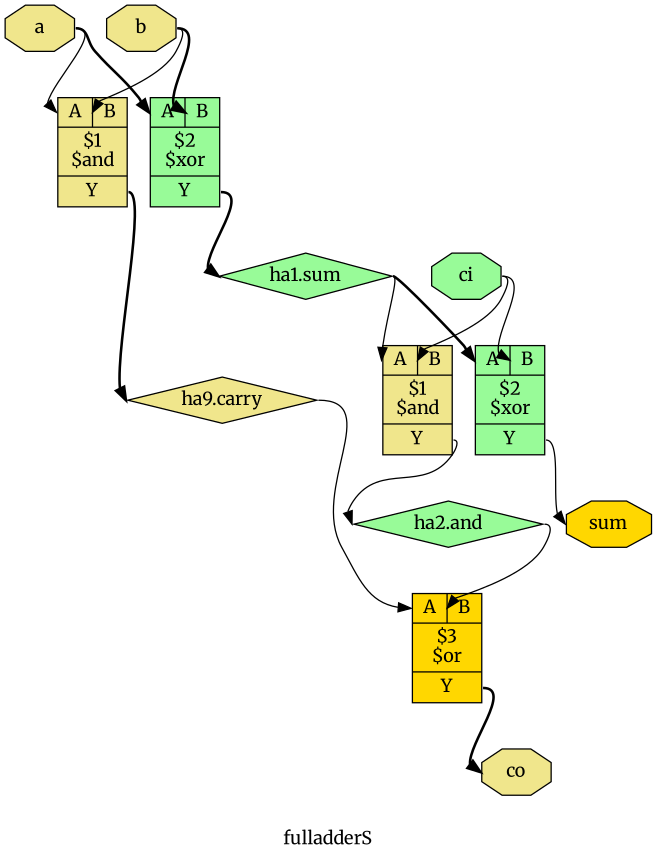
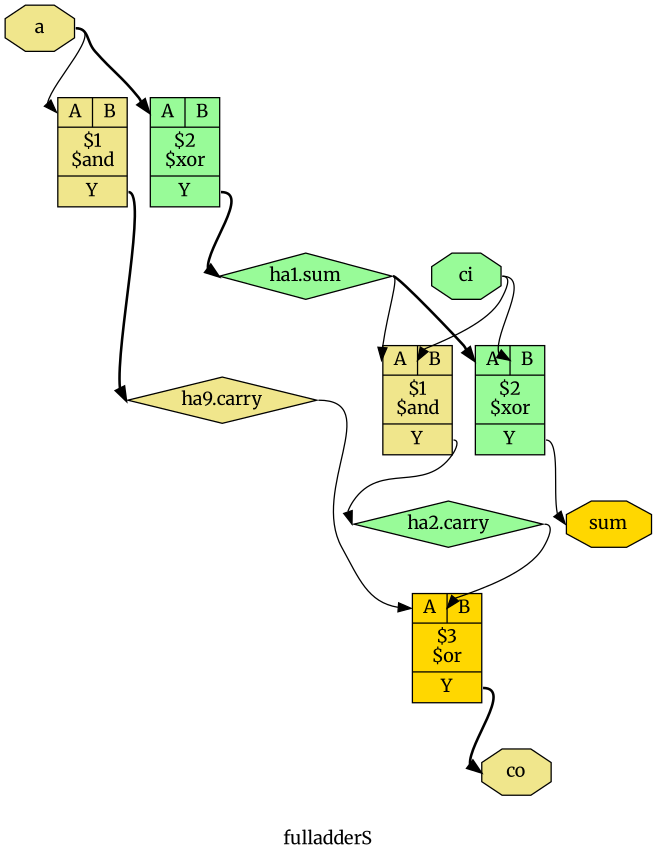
(141, 28) -> none
(448, 524) -> (448, 524)
